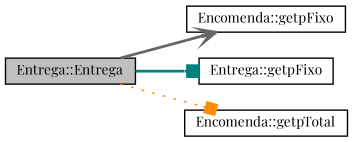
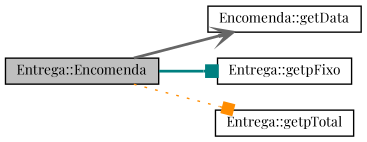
(266, 19) -> (285, 19)
(70, 71) -> (82, 71)
(266, 123) -> (285, 123)
